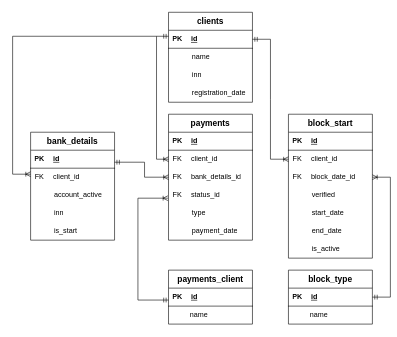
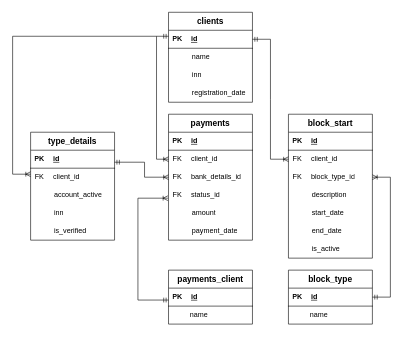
(72, 141) -> (72, 141)
(335, 177) -> (335, 177)
(306, 195) -> (312, 195)
(180, 213) -> (184, 213)
(49, 231) -> (53, 231)
